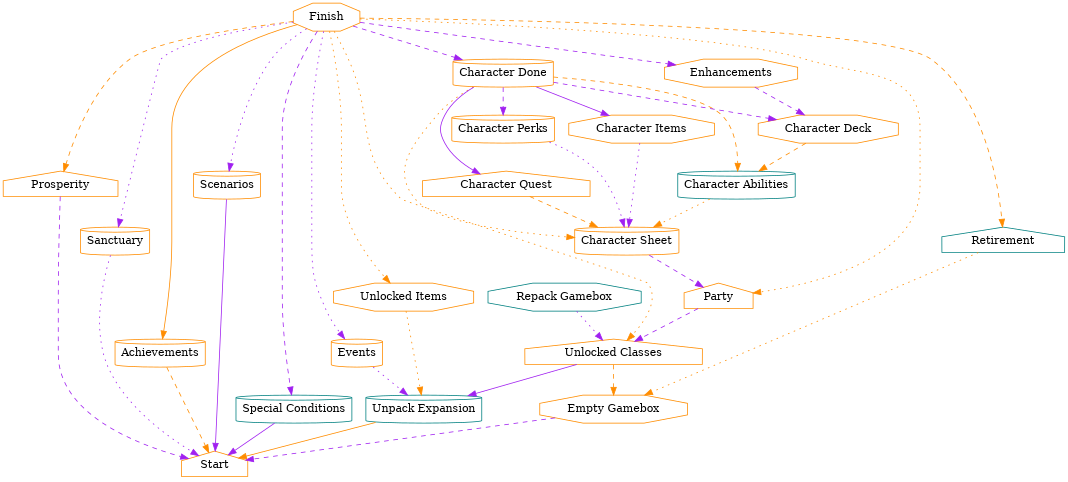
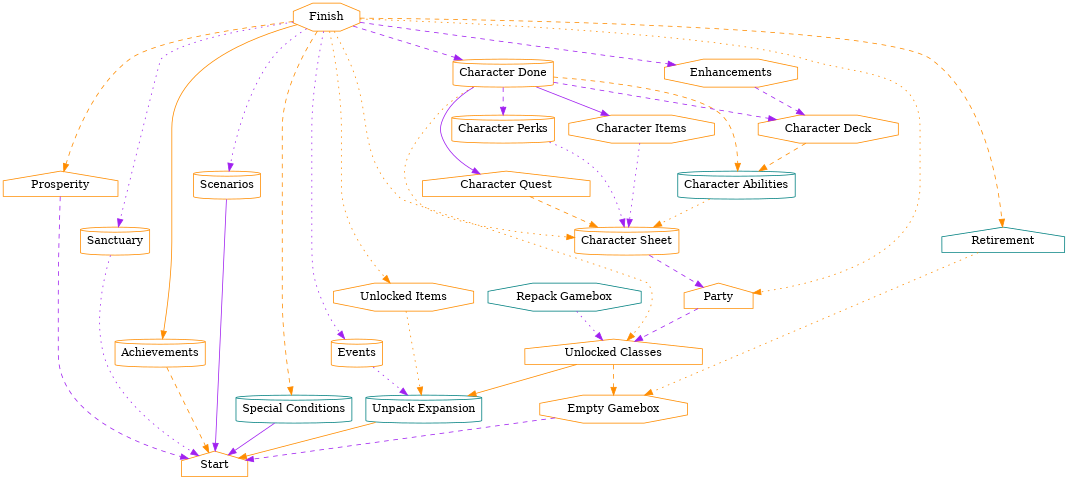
(282, 206) -> (282, 206)
(526, 379) -> (526, 379)
